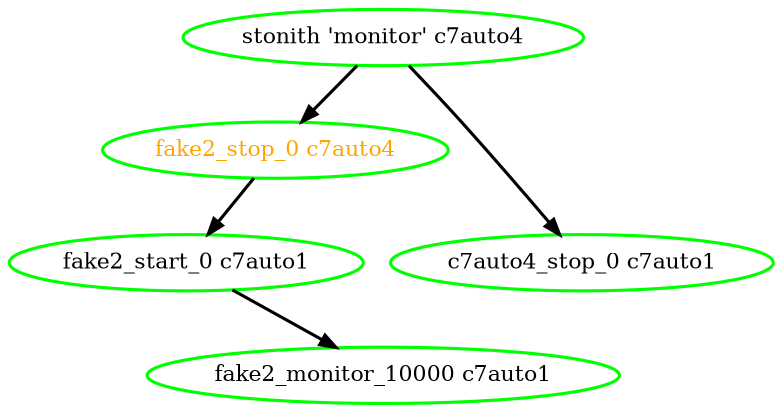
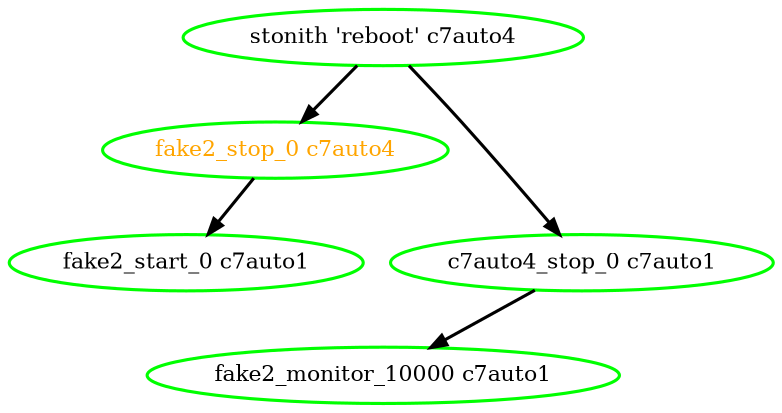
(383, 38) -> (383, 38)
(277, 315) -> (490, 315)
